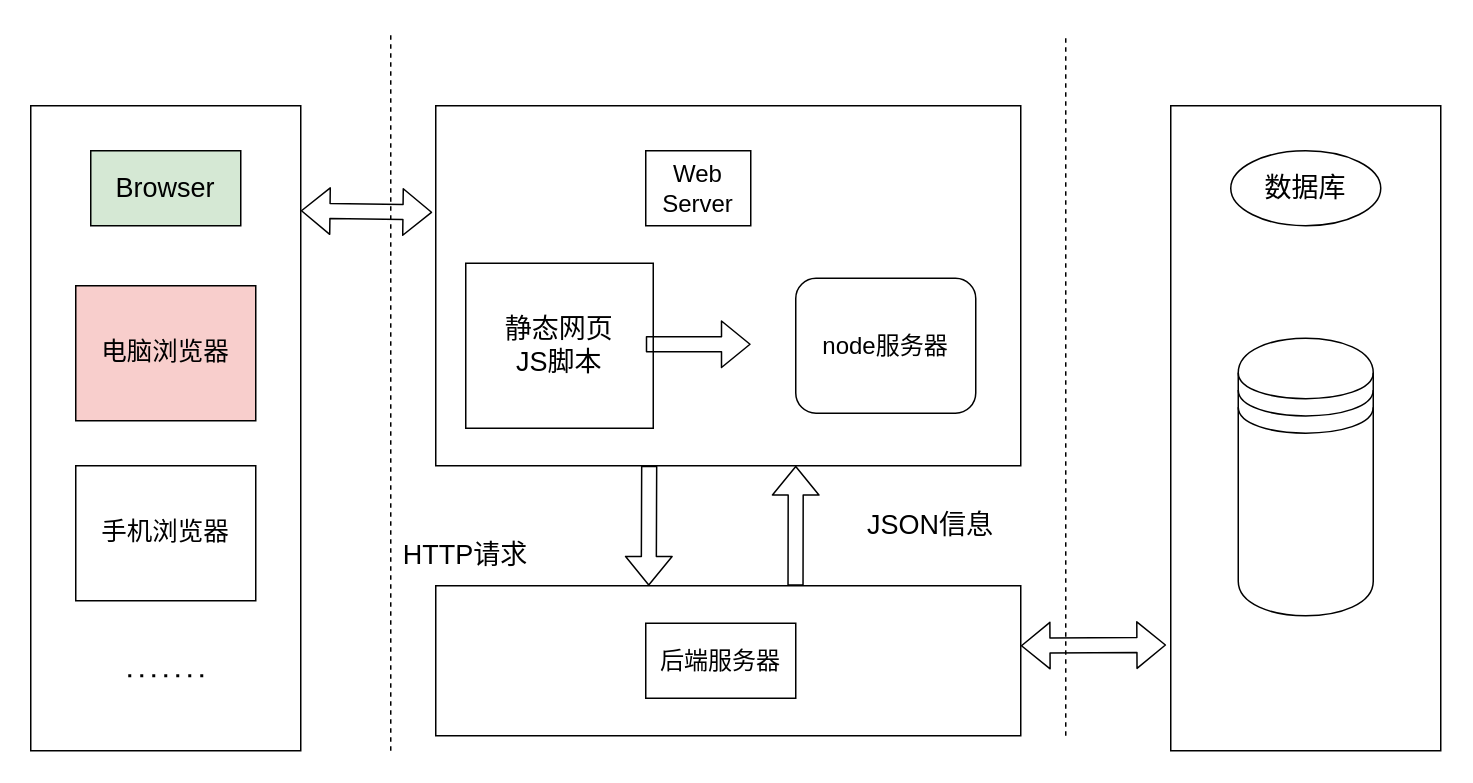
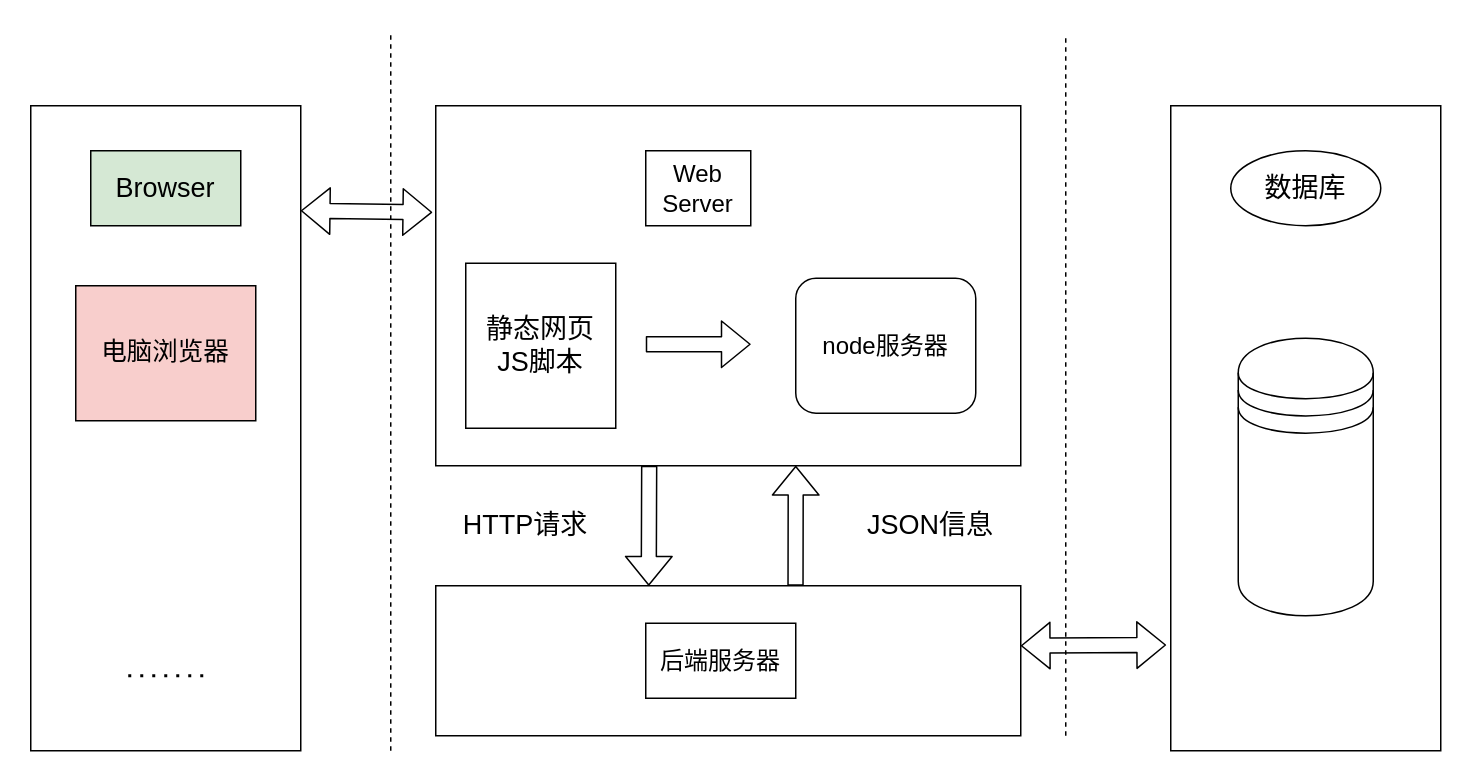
(560, 346) -> (541, 346)
(166, 533) -> none
(466, 556) -> (526, 526)
